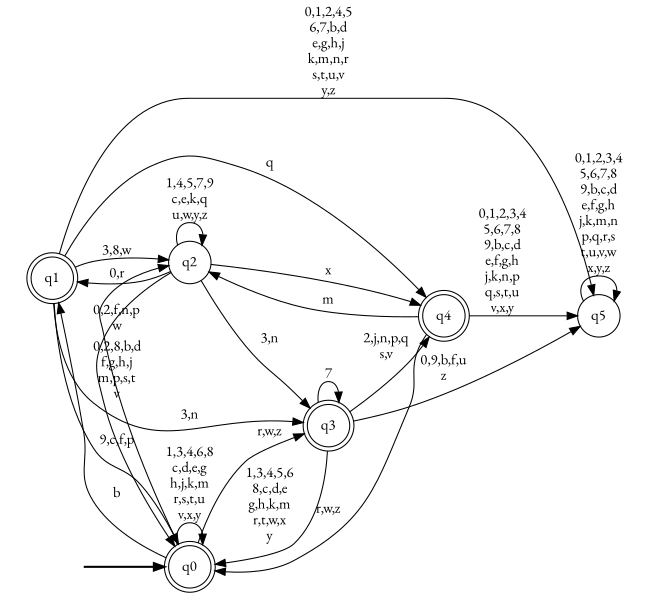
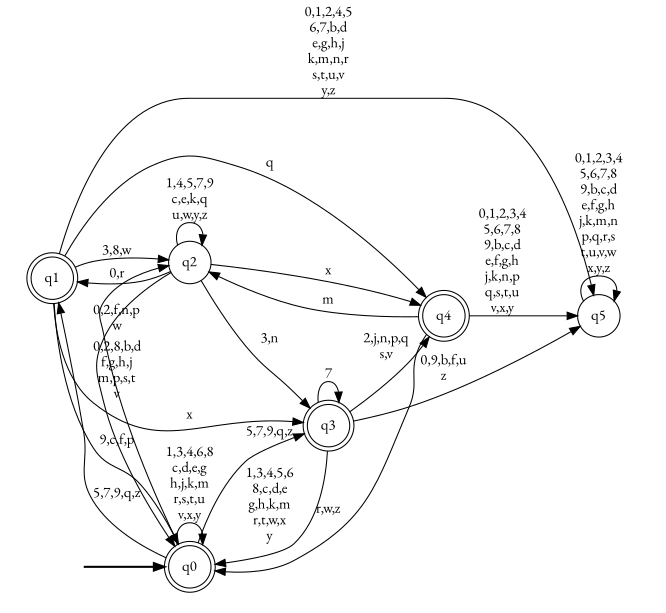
(190, 415) -> (190, 415)
(270, 431) -> (270, 431)
(117, 493) -> (117, 493)
